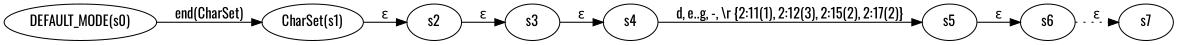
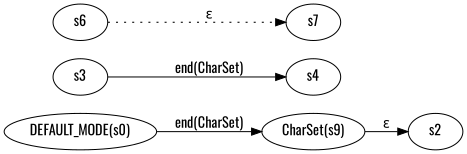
(582, 15) -> (209, 69)
(313, 22) -> (313, 132)
(478, 22) -> none
(950, 22) -> none
